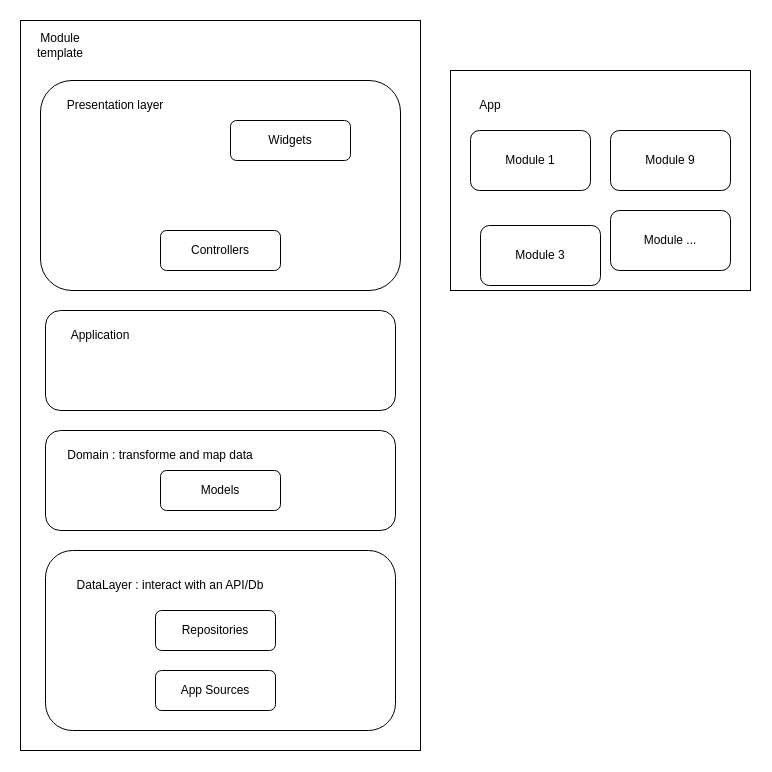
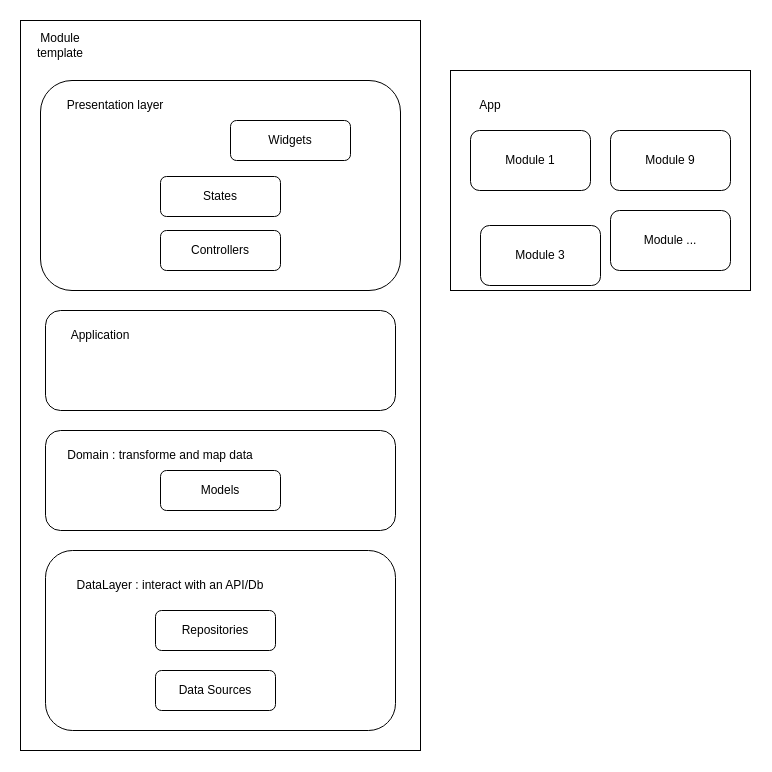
none -> (221, 197)
(216, 691) -> (216, 691)
